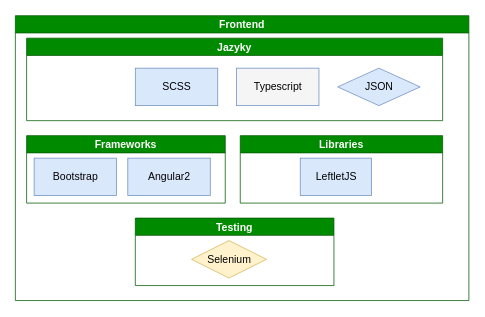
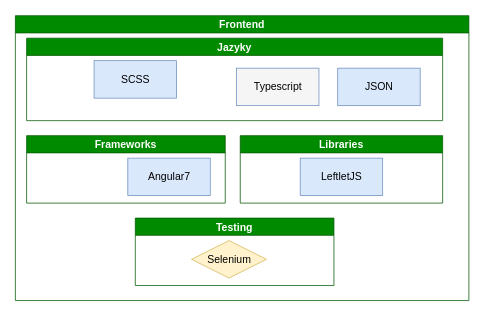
(177, 87) -> (135, 79)
(379, 87) -> (379, 87)
(75, 177) -> none
(170, 177) -> (170, 177)
(336, 177) -> (342, 177)
